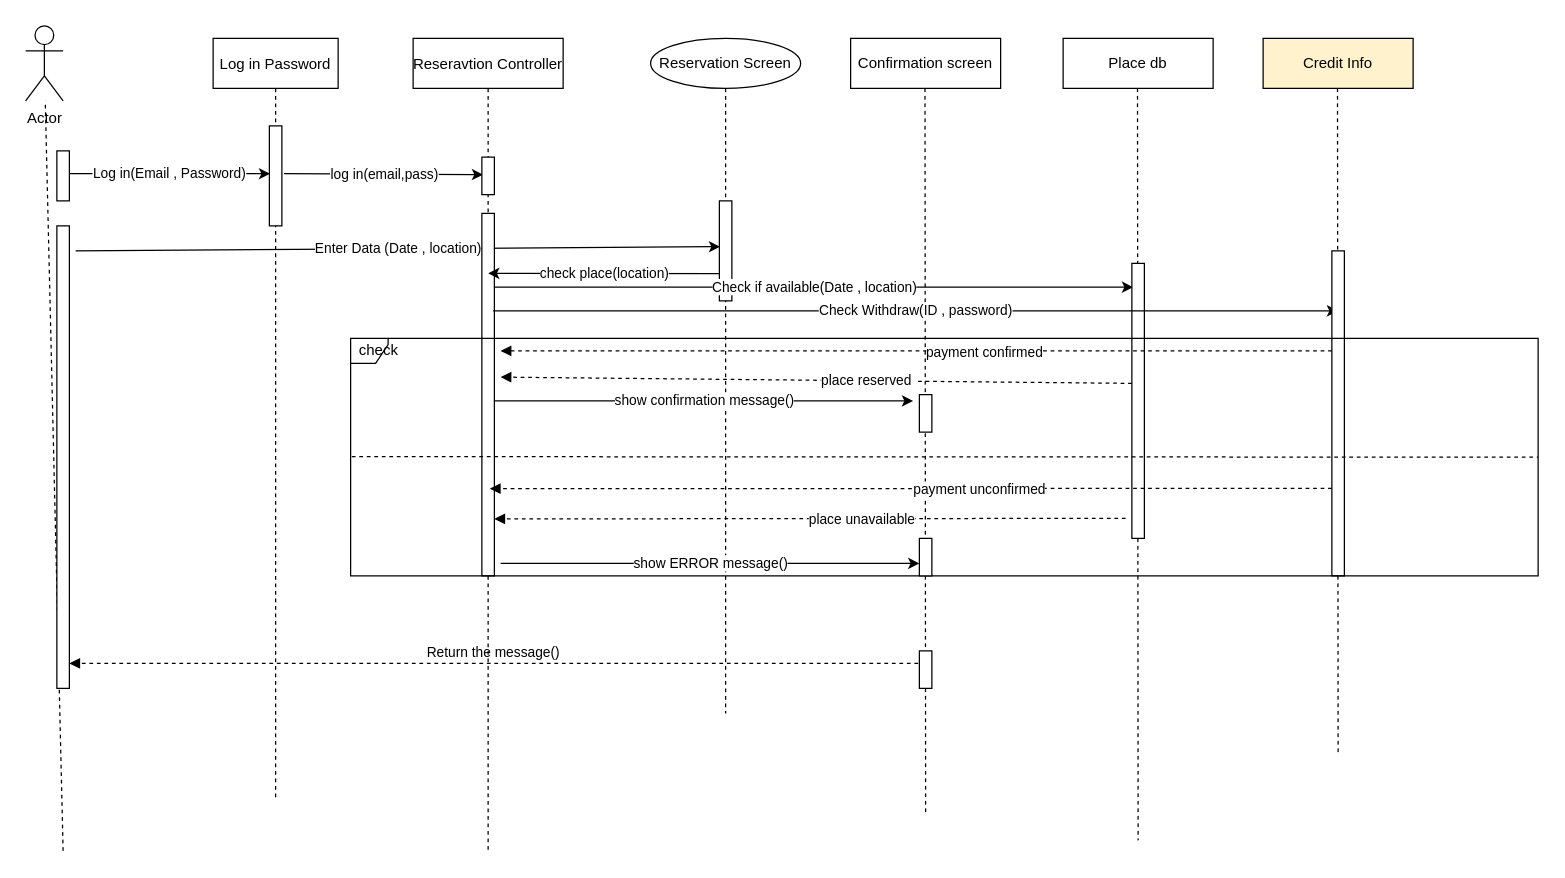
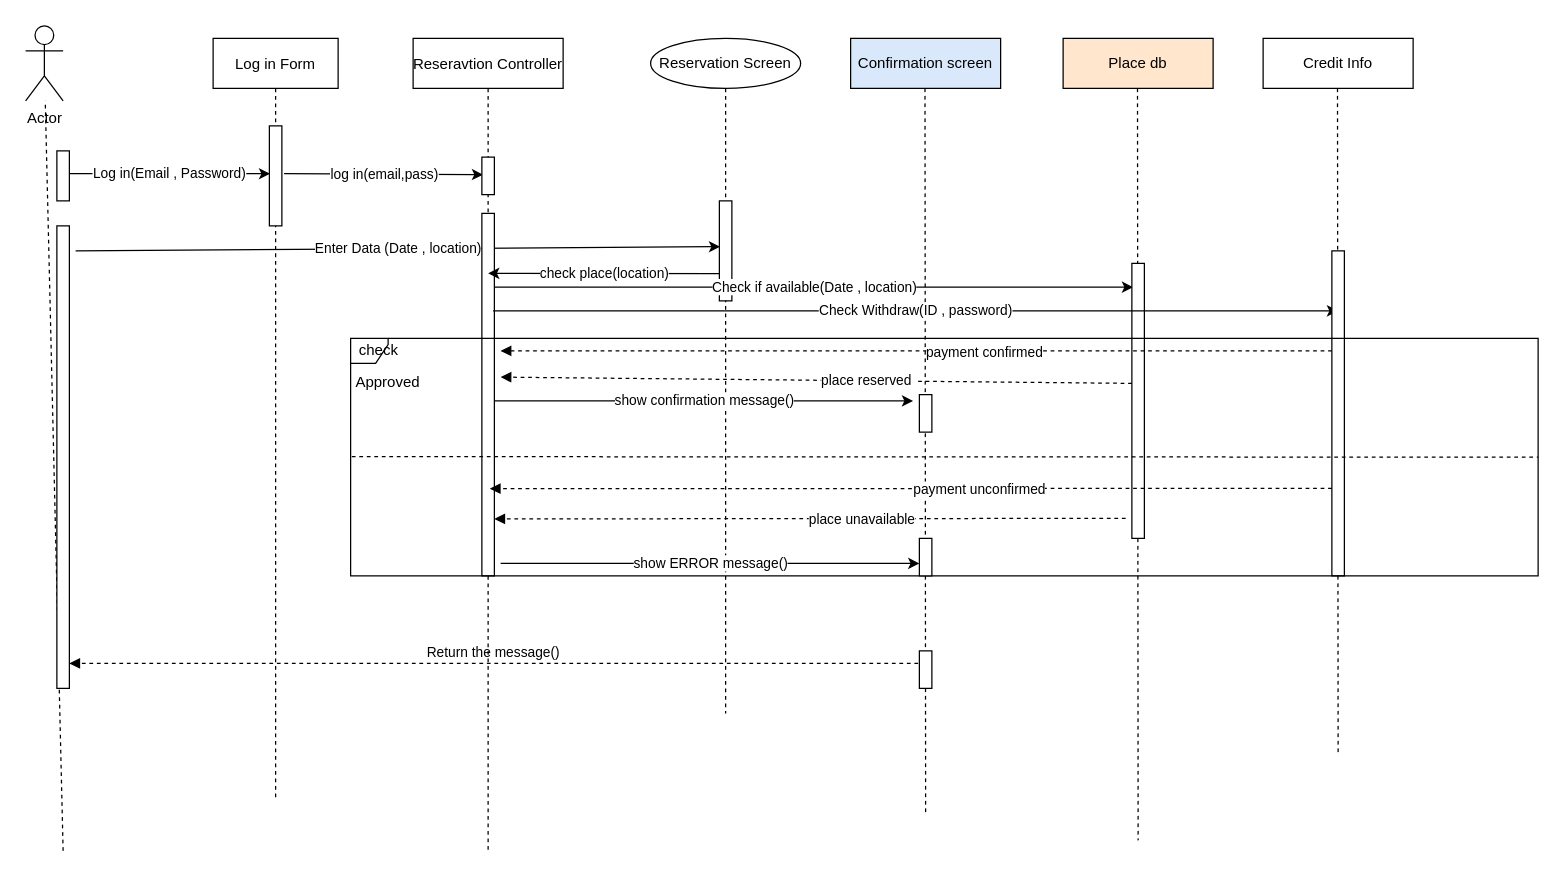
(926, 63) -> (926, 63)
(1138, 63) -> (1138, 63)
(1338, 63) -> (1338, 63)
(275, 64) -> (275, 64)
none -> (388, 382)
